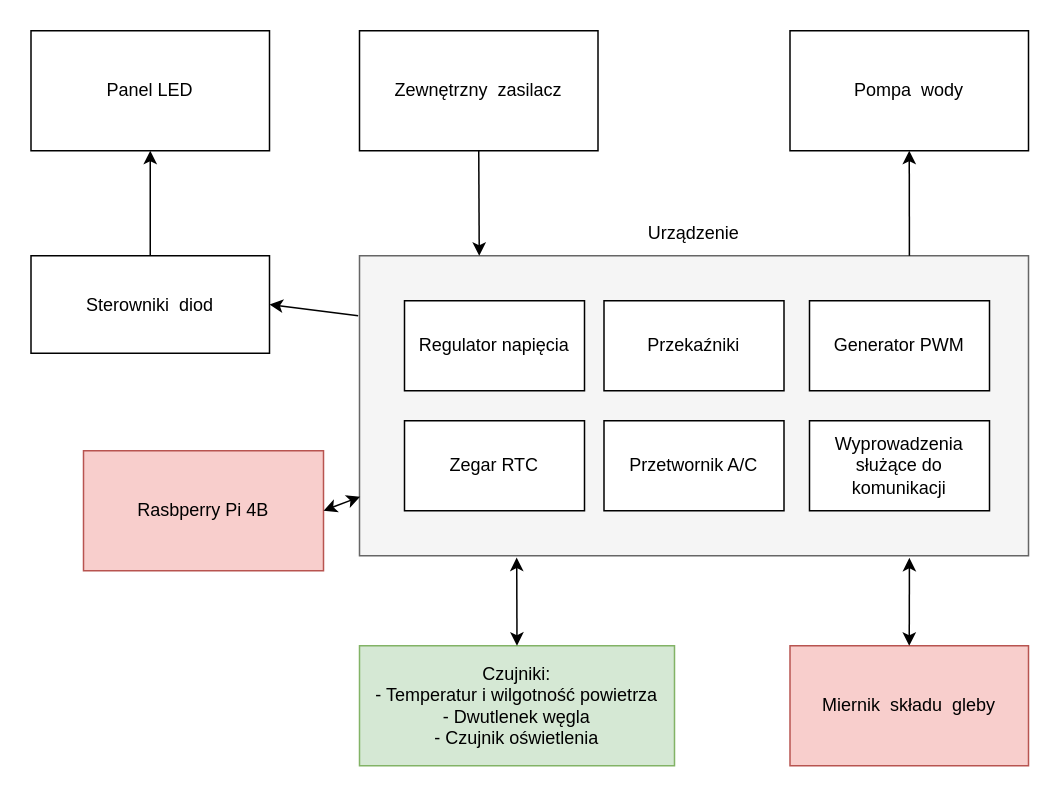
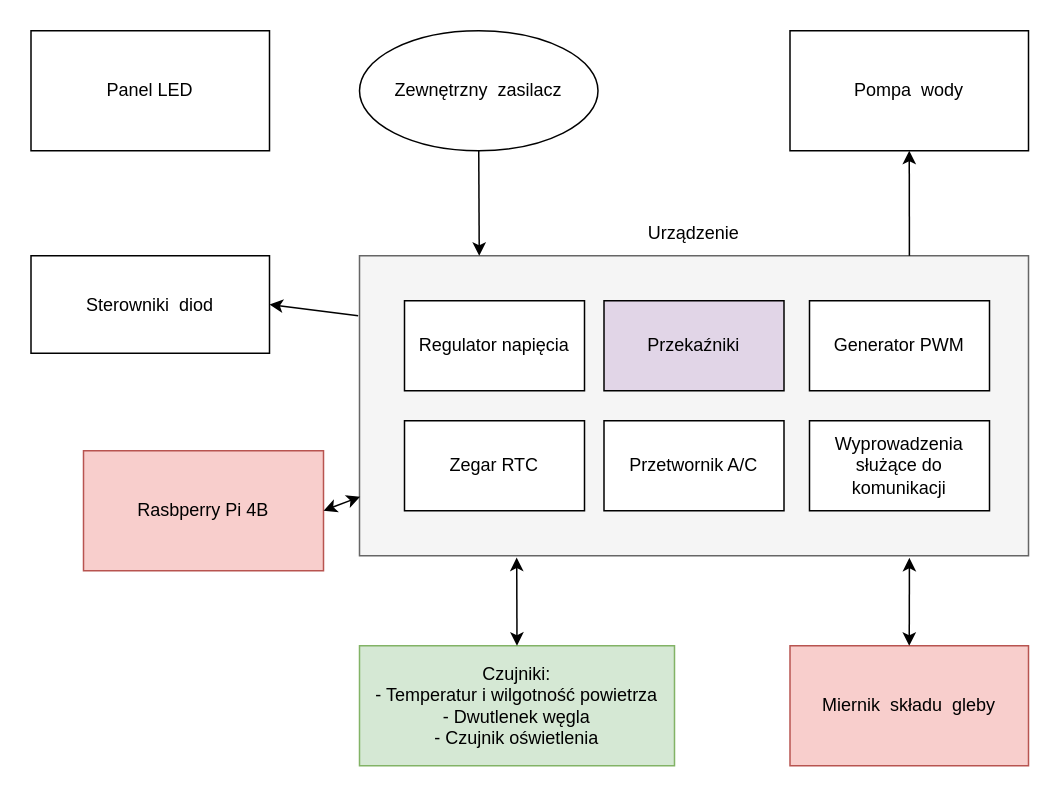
(479, 91) -> (479, 91)
(150, 209) -> none
(694, 346) -> (694, 346)
